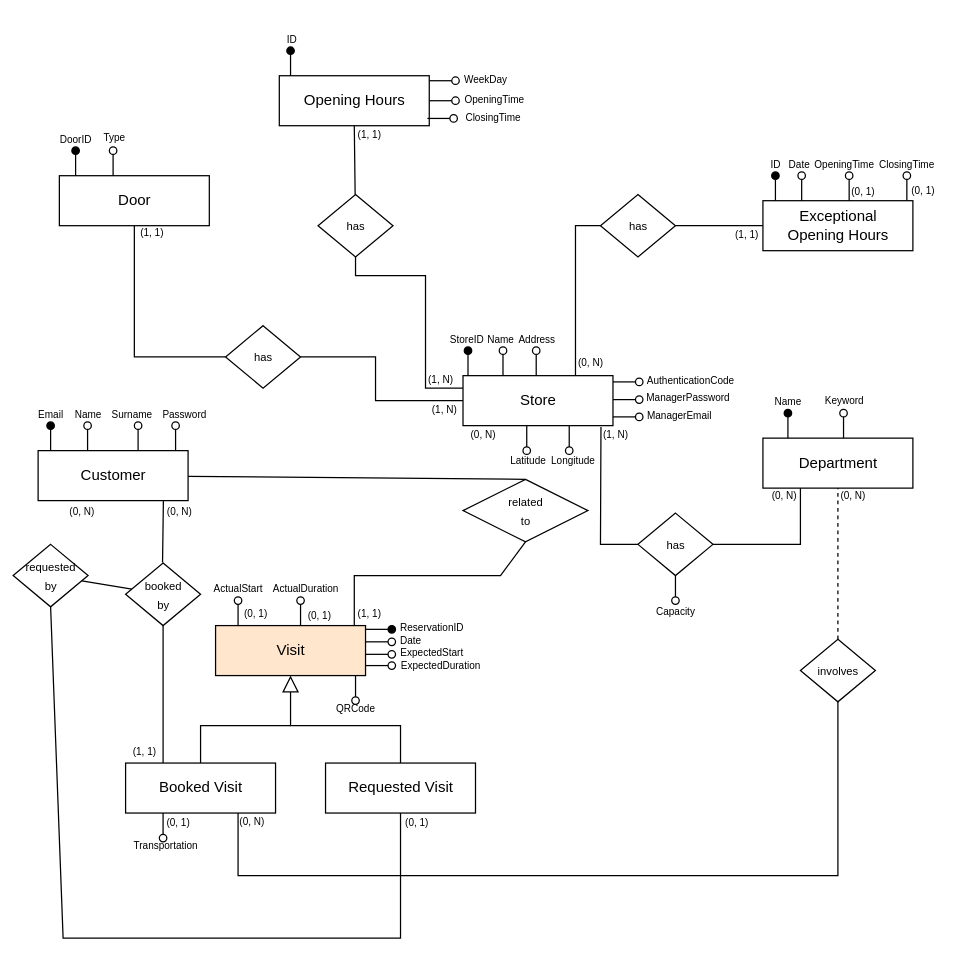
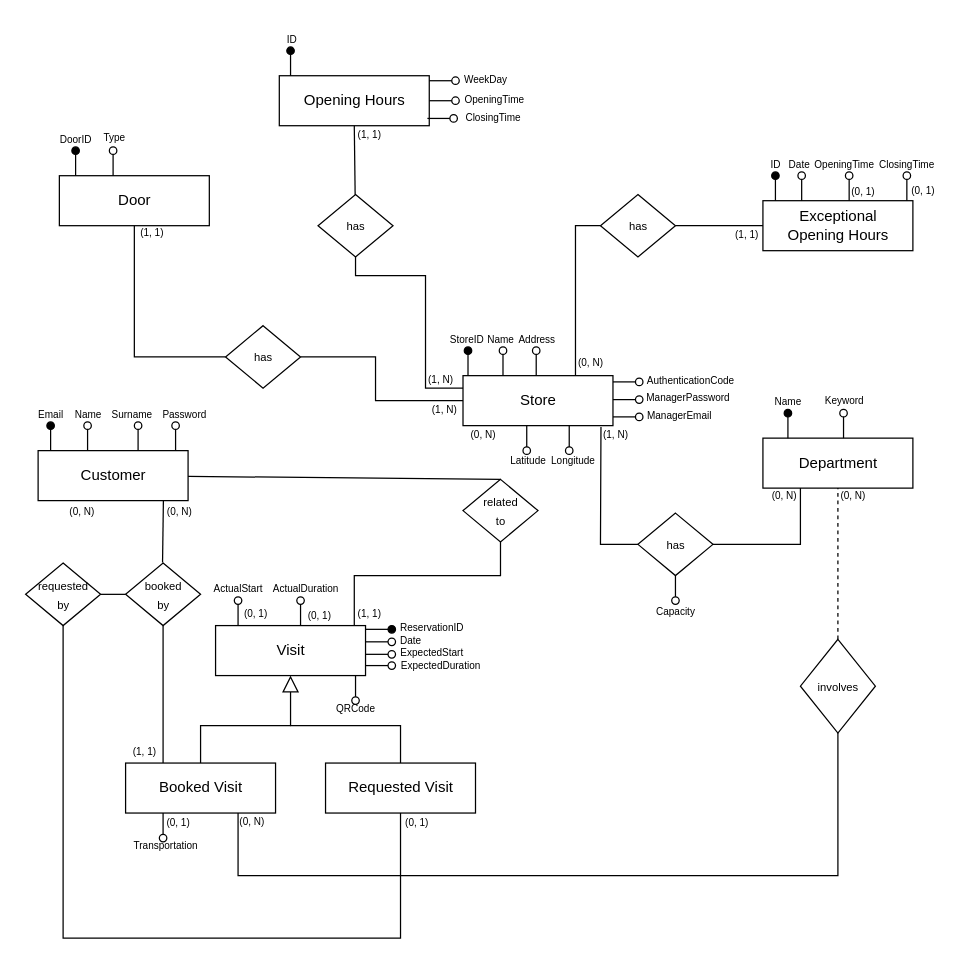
(526, 511) -> (501, 511)
(51, 576) -> (63, 594)
(291, 651) -> (291, 651)
(838, 671) -> (838, 686)
